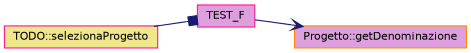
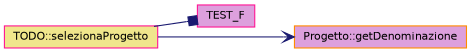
(273, 22) -> (220, 37)
